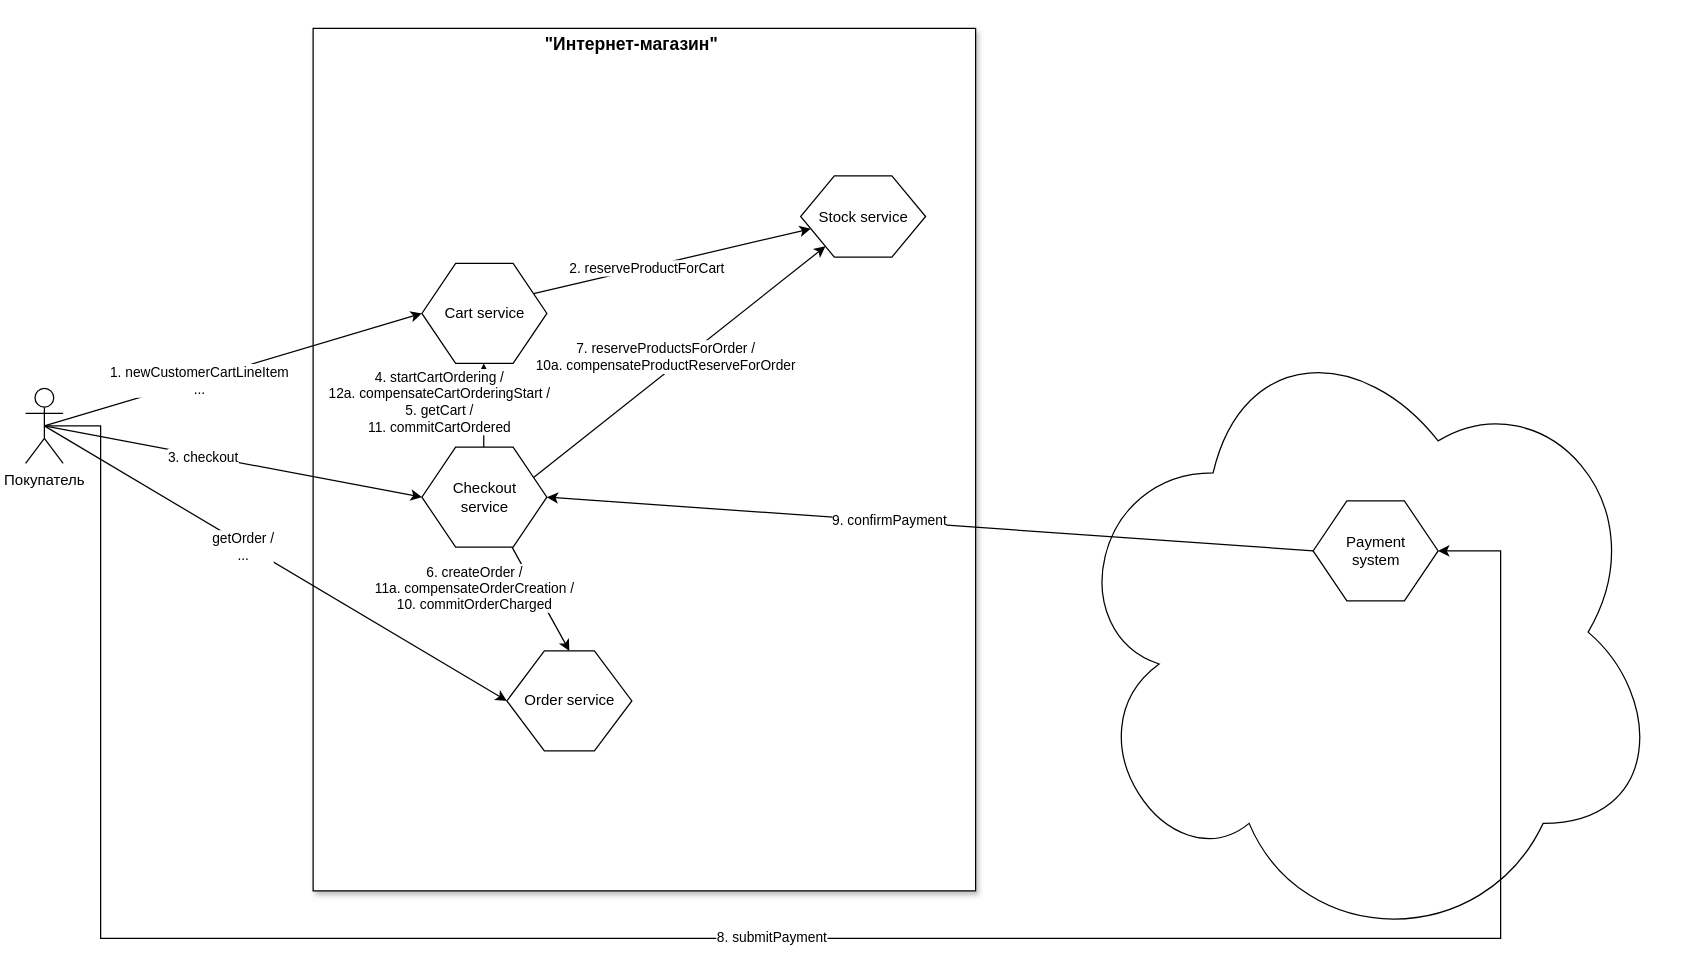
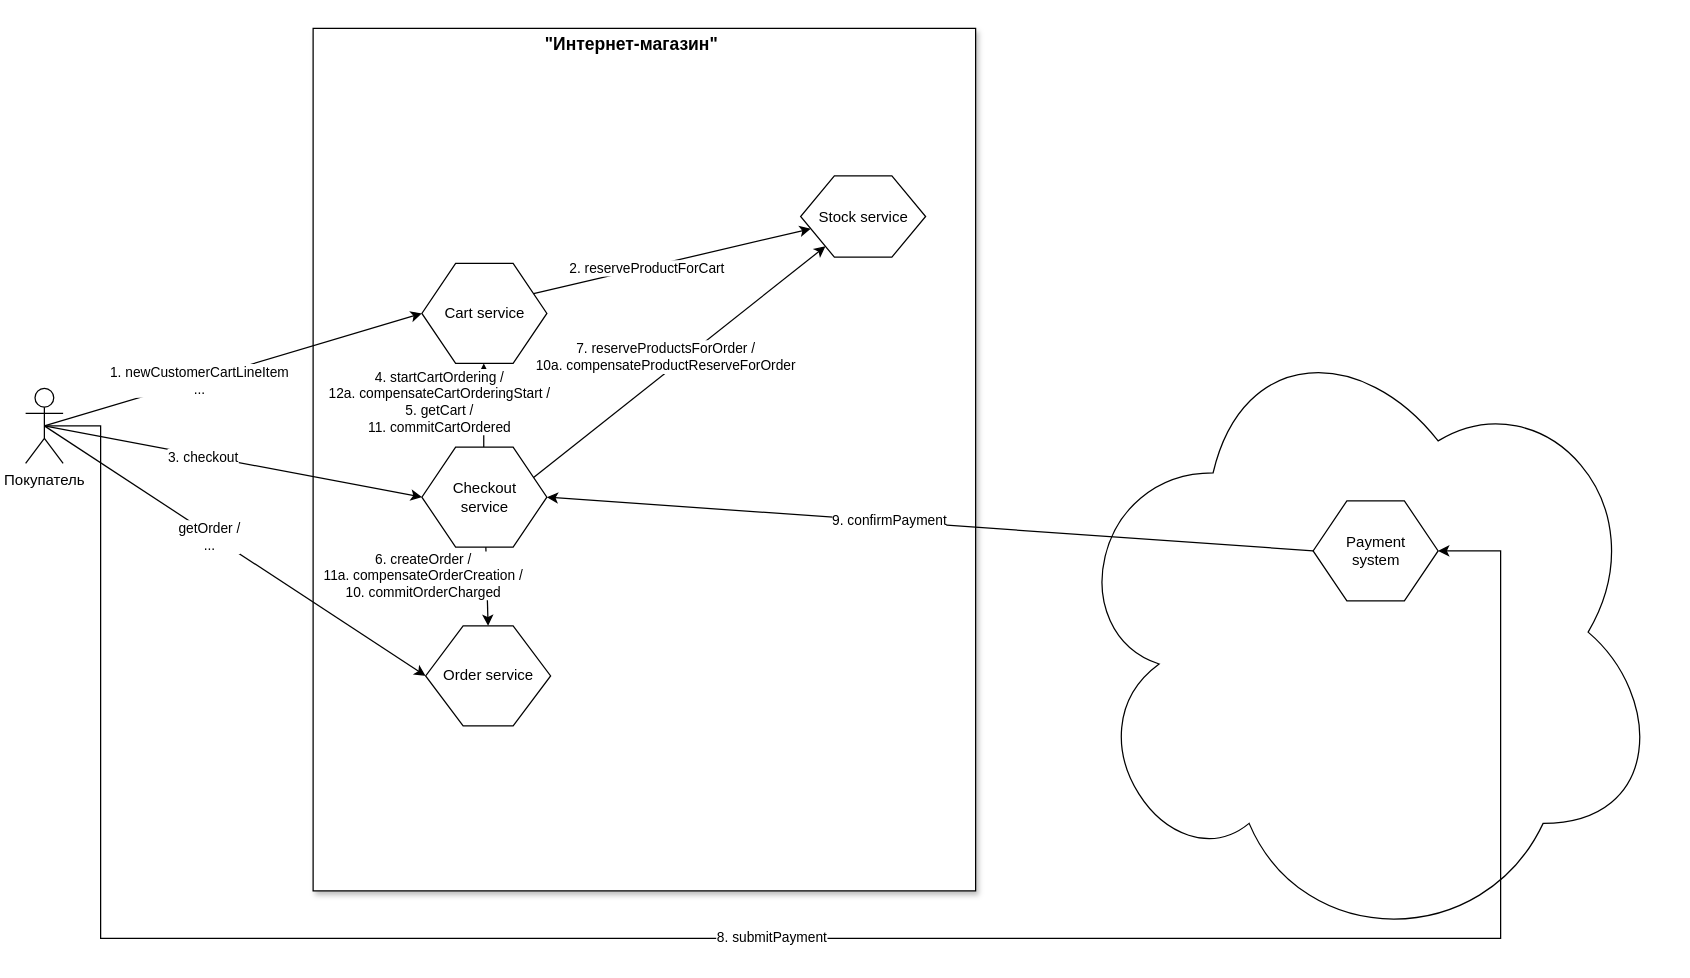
(569, 701) -> (488, 676)
